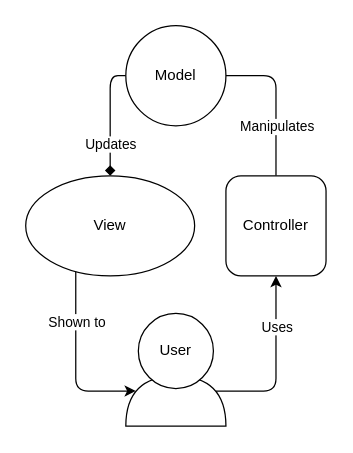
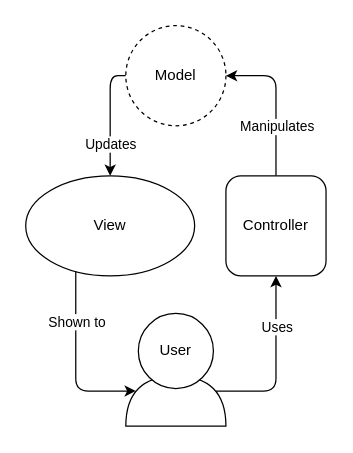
(176, 76) -> (176, 76)
(232, 76) -> (236, 76)
(110, 165) -> (110, 166)
